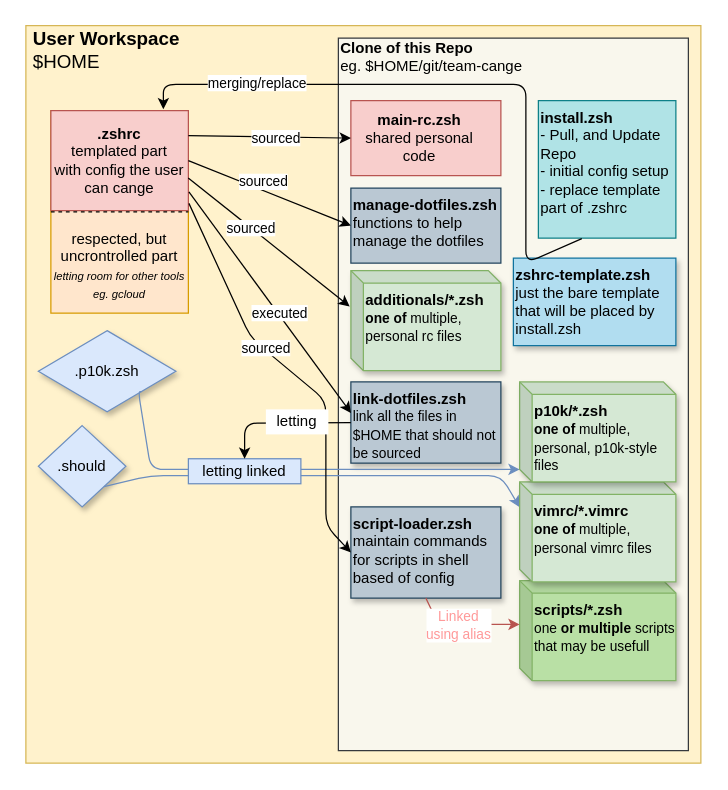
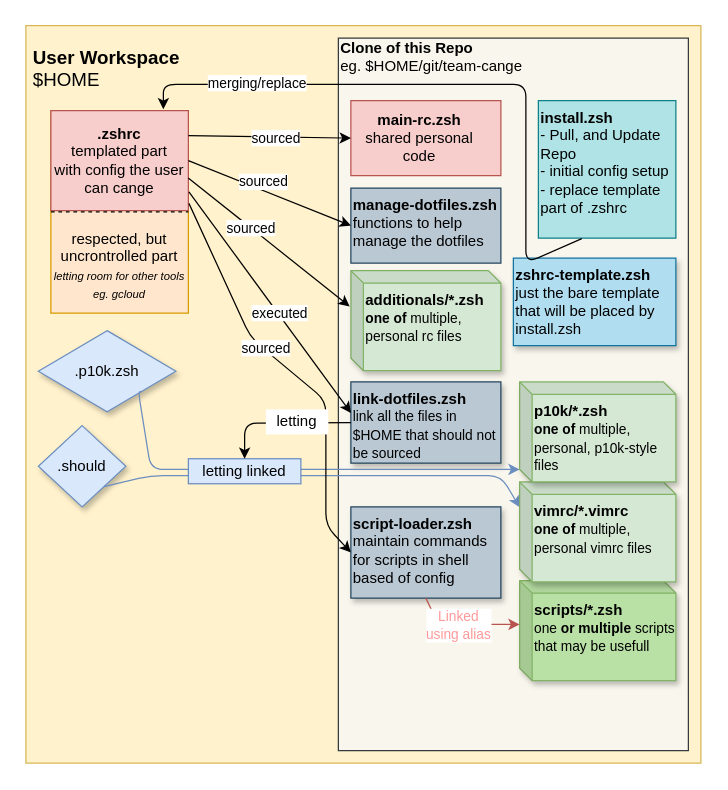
(143, 51) -> (143, 69)
